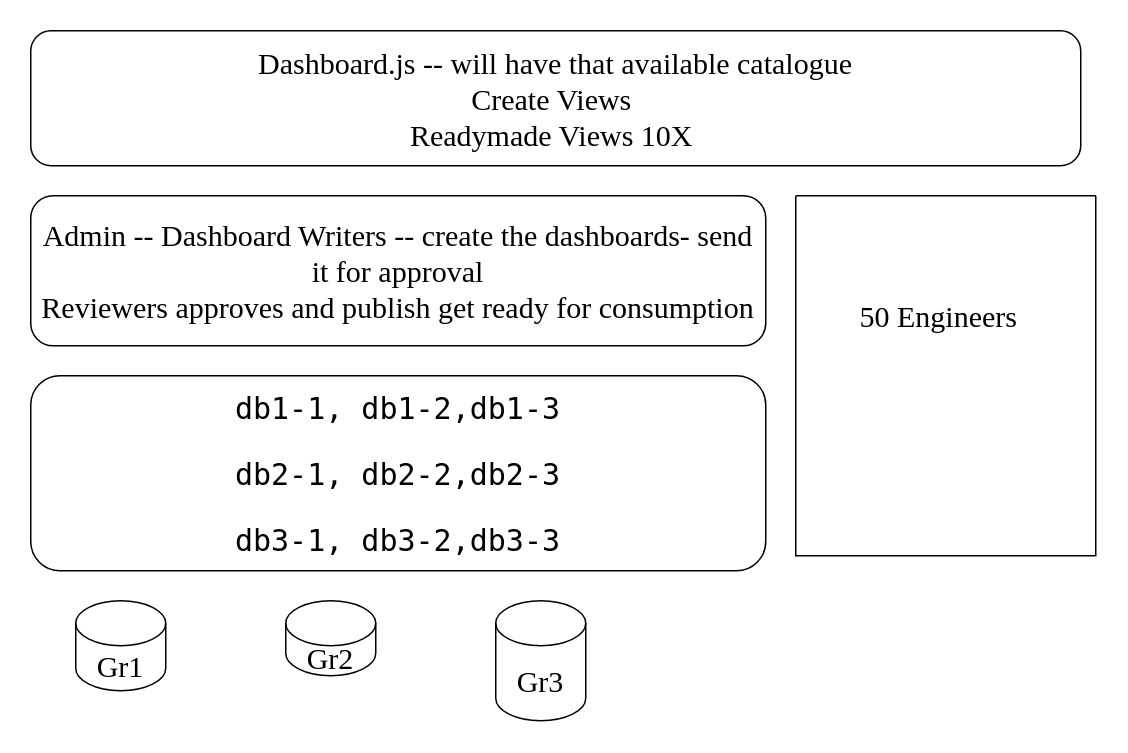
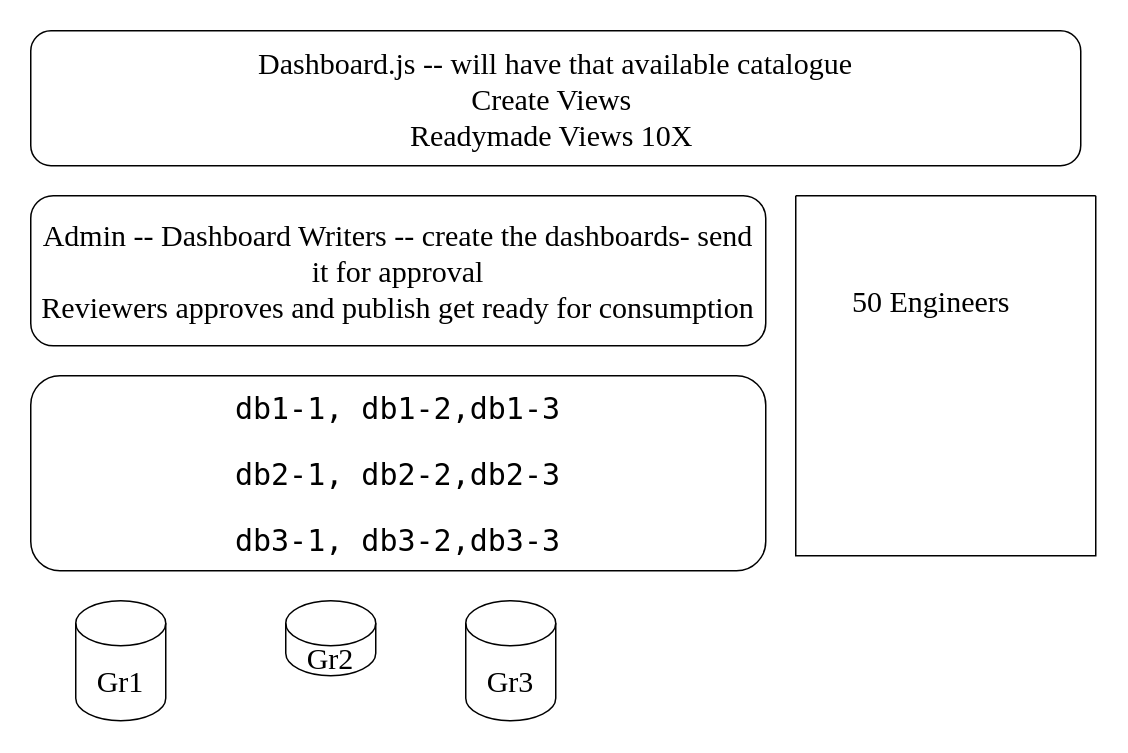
(938, 316) -> (931, 301)
(121, 646) -> (121, 661)
(541, 661) -> (511, 661)
